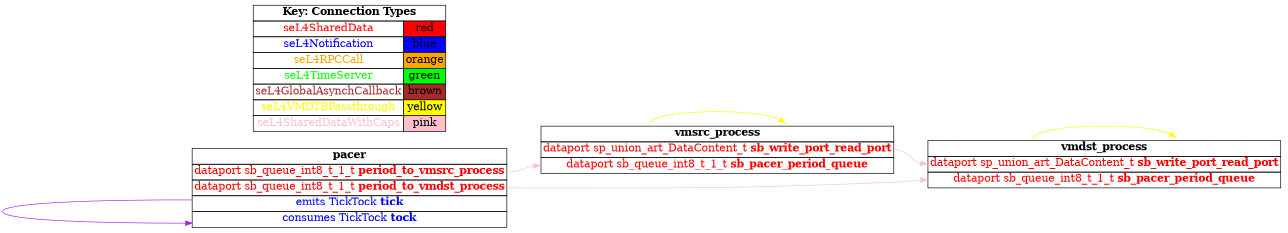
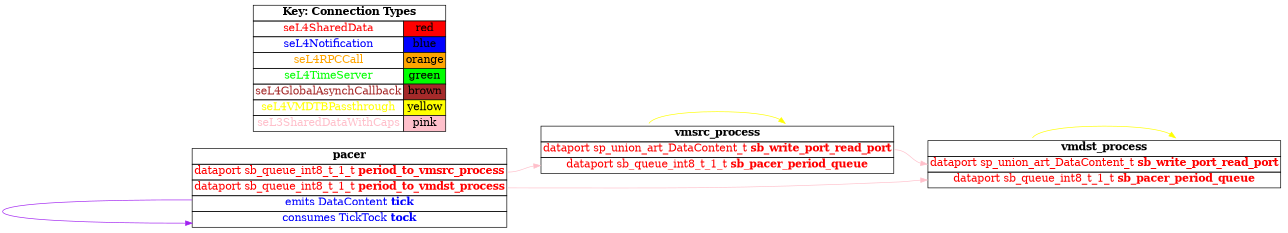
(328, 123) -> (328, 123)
(338, 202) -> (338, 202)
